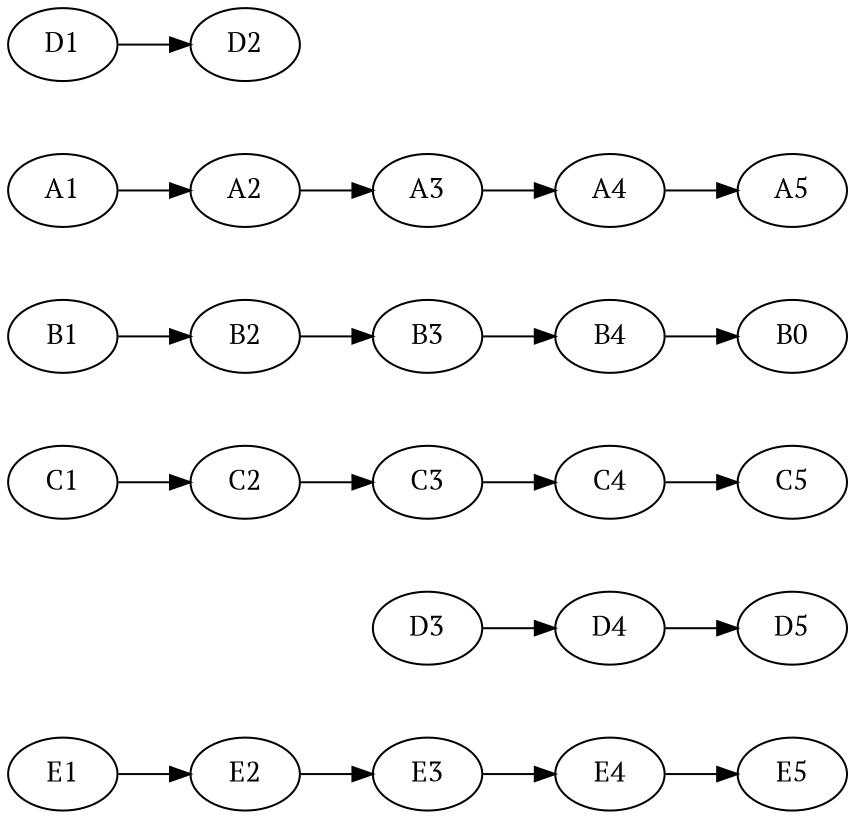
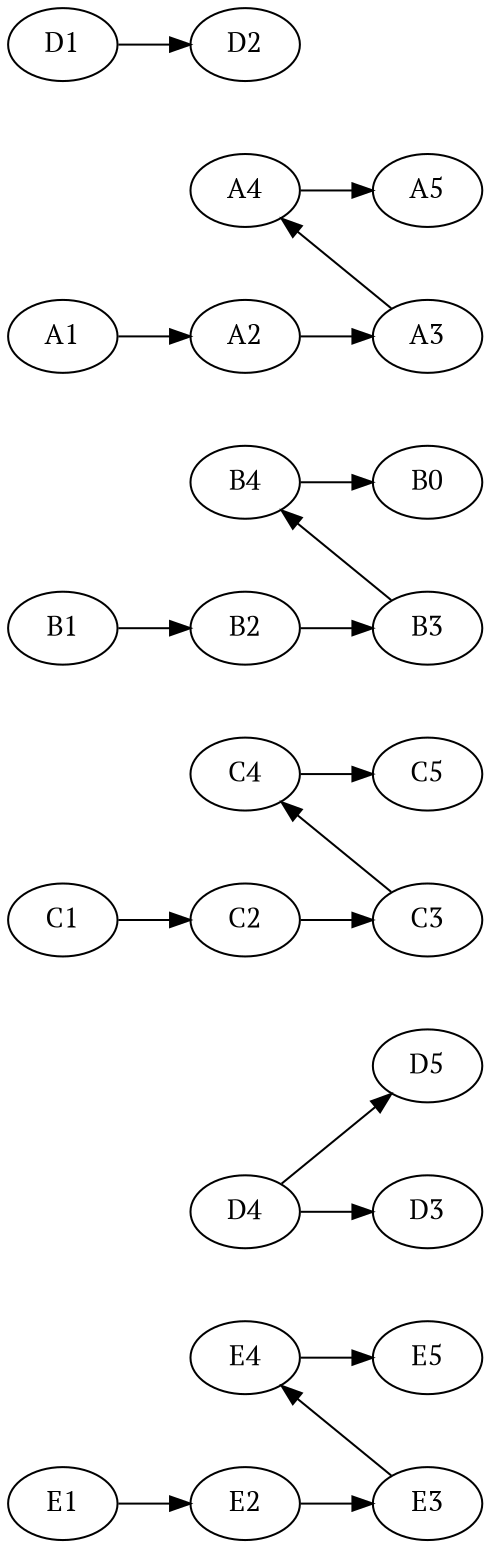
(509, 628) -> (326, 1212)
